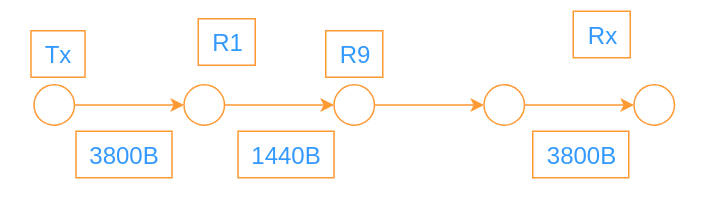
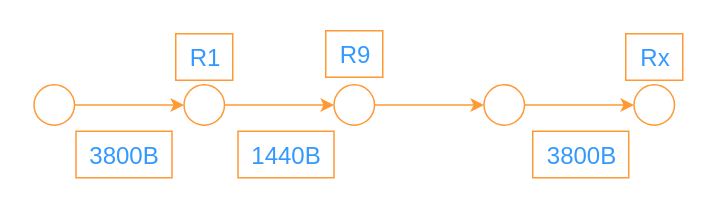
(602, 35) -> (654, 57)
(227, 42) -> (204, 57)
(58, 54) -> none
